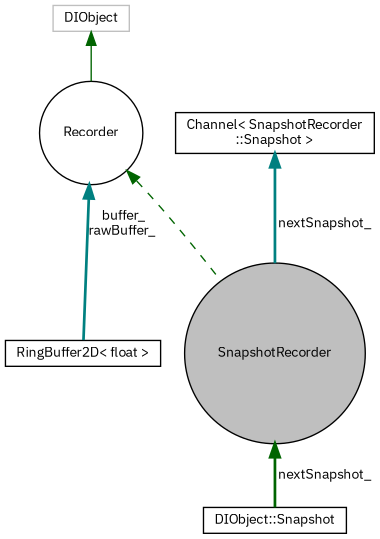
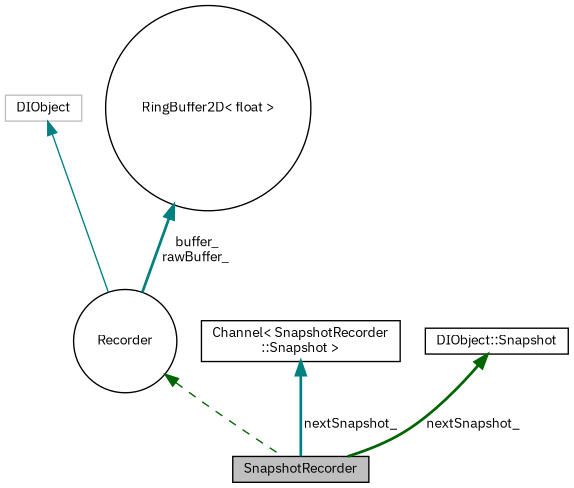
(91, 63) -> (80, 213)
(86, 269) -> (156, 255)
(83, 353) -> (208, 108)
(275, 353) -> (301, 469)
(275, 483) -> (420, 421)
